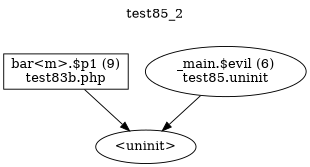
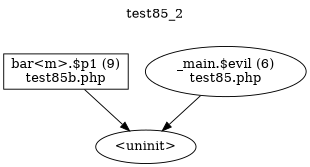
(66, 72) -> (66, 72)
(226, 72) -> (226, 72)
